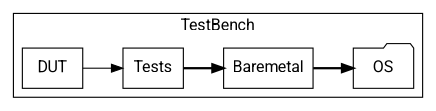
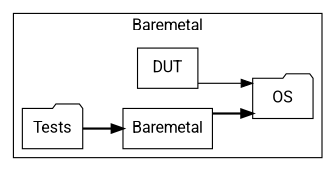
(218, 26) -> (168, 26)
(97, 68) -> (220, 83)
(153, 68) -> (53, 129)
